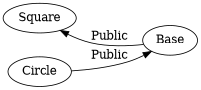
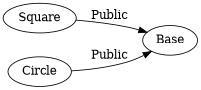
(105, 45) -> (108, 24)
